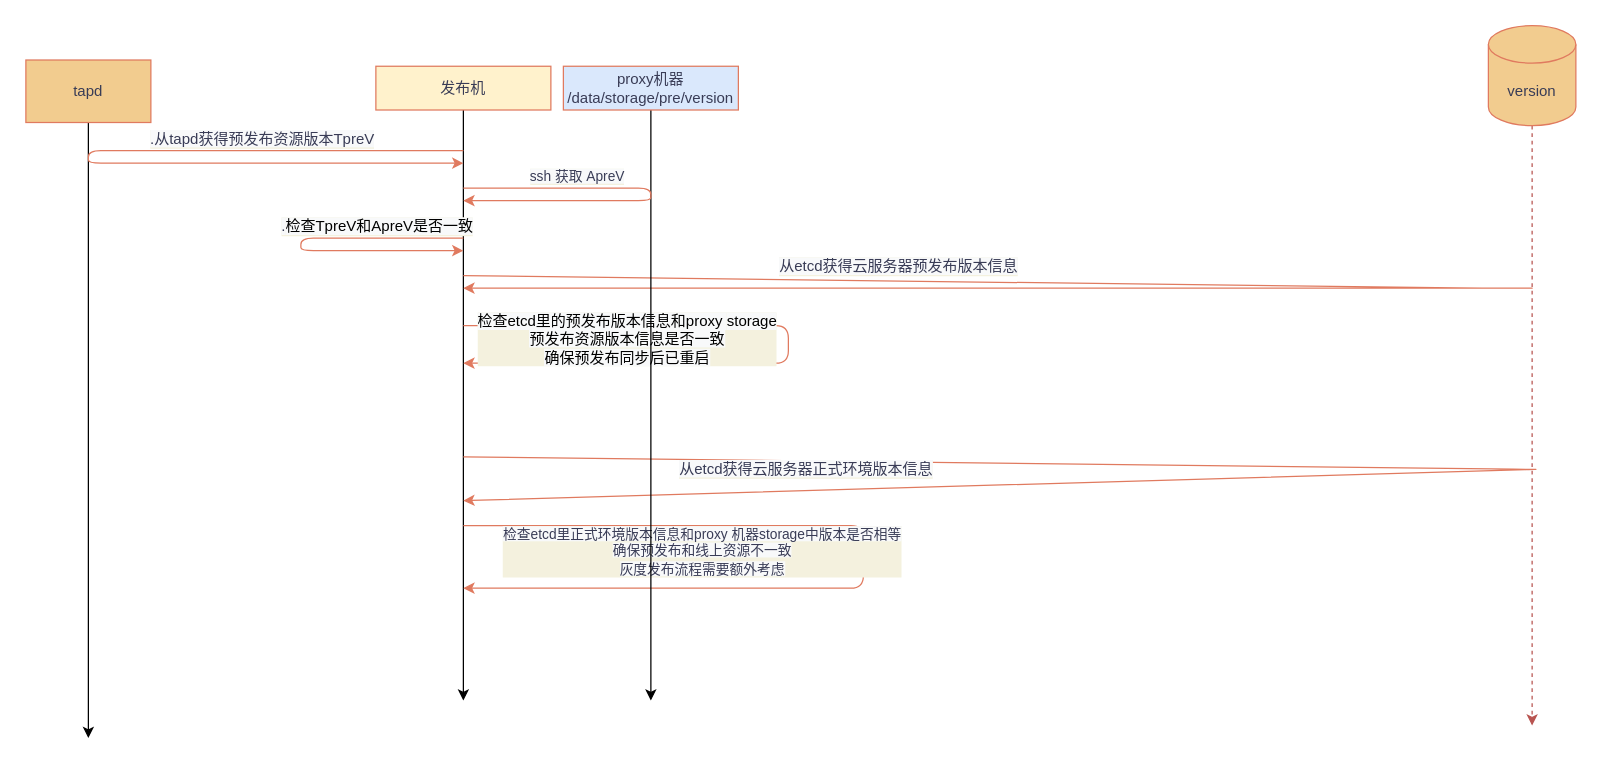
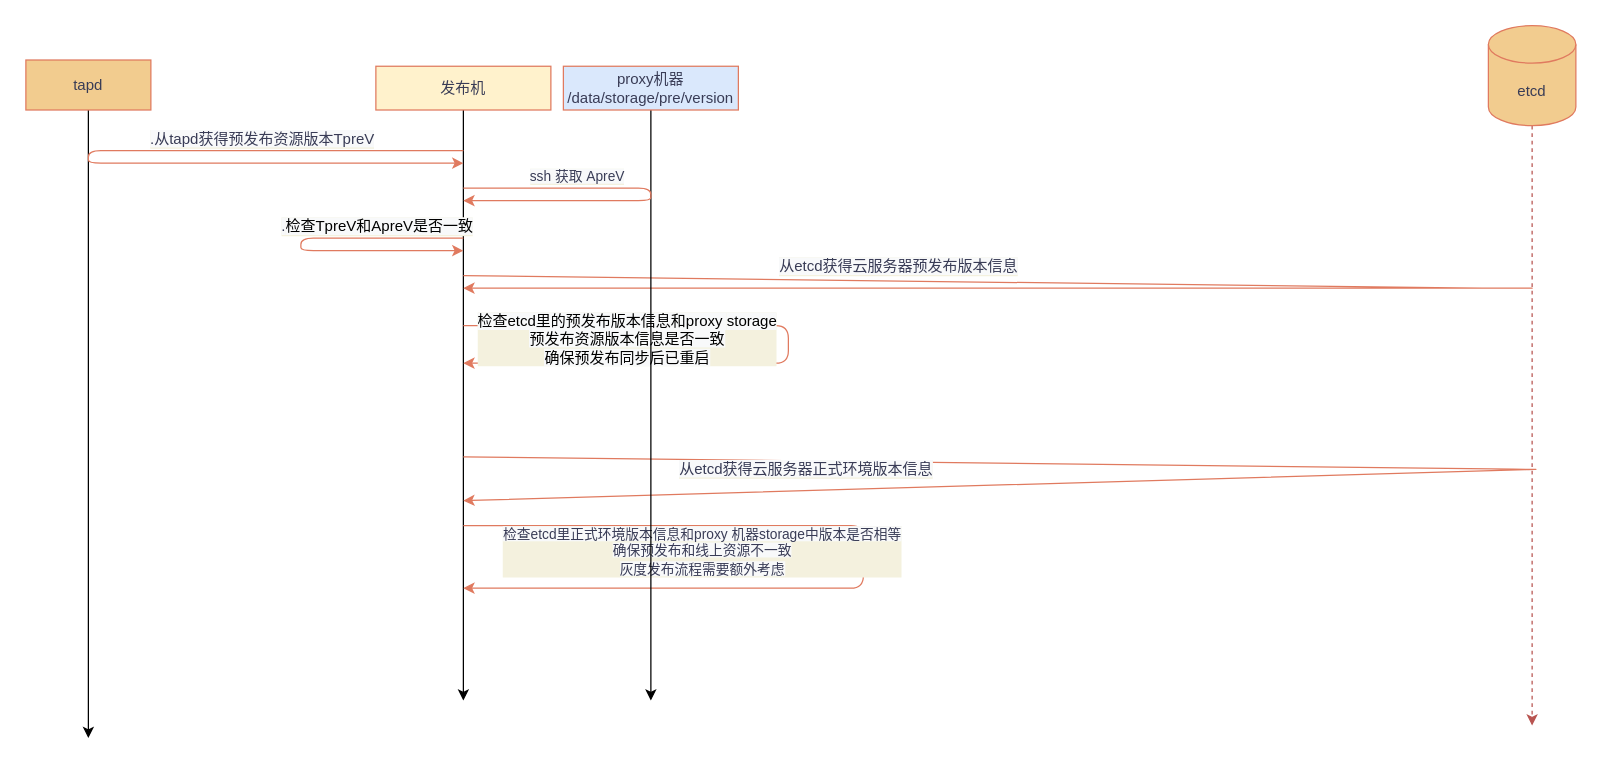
(88, 91) -> (88, 85)
(1532, 92) -> (1532, 92)
